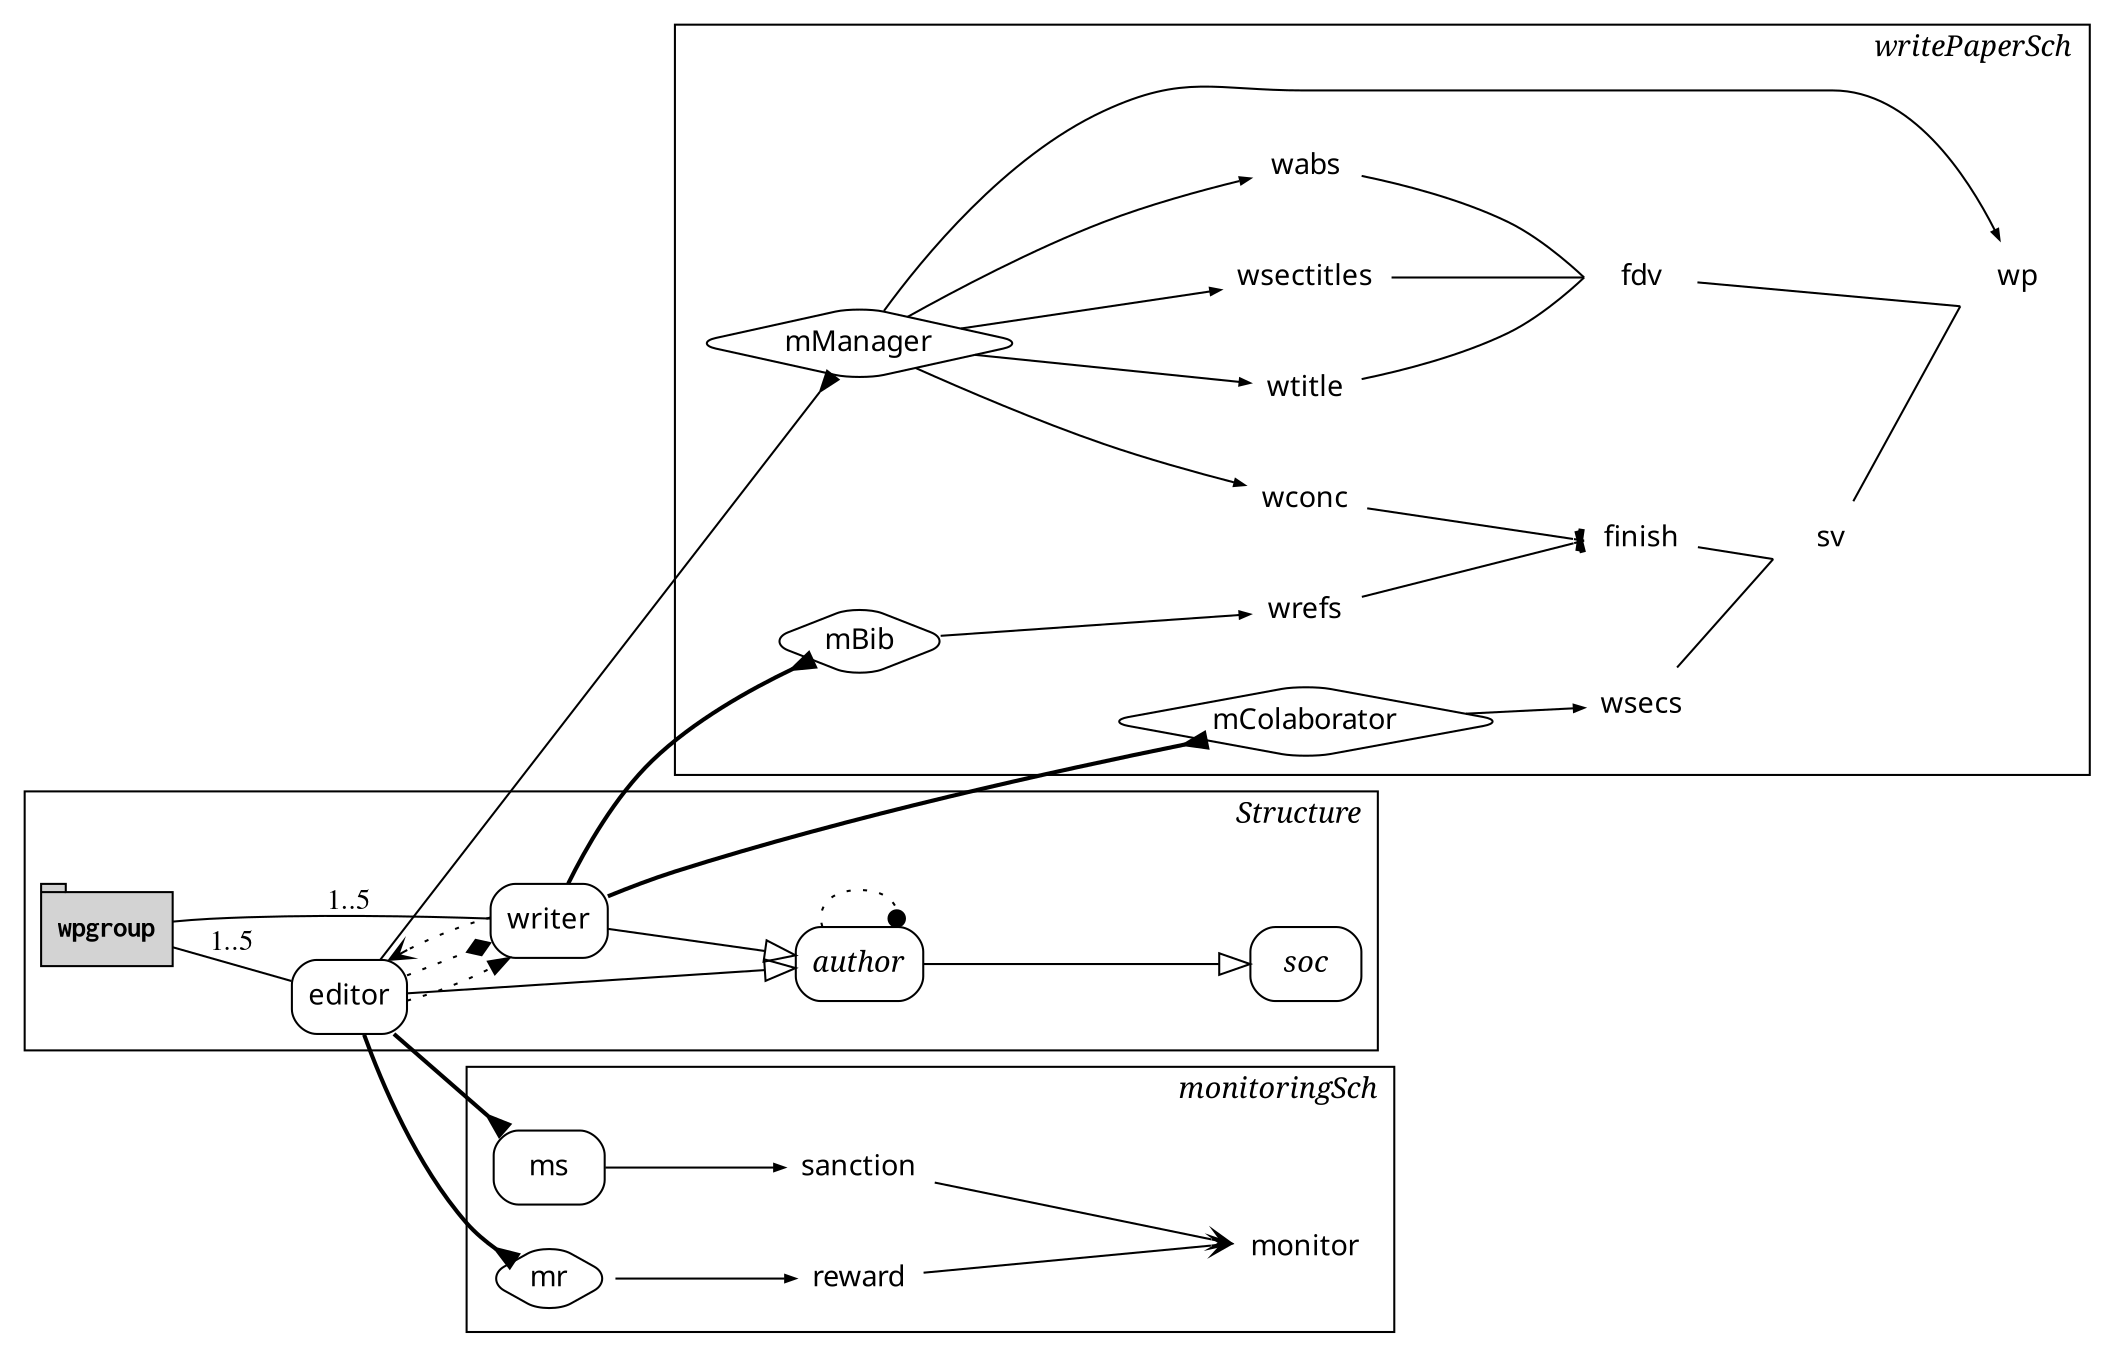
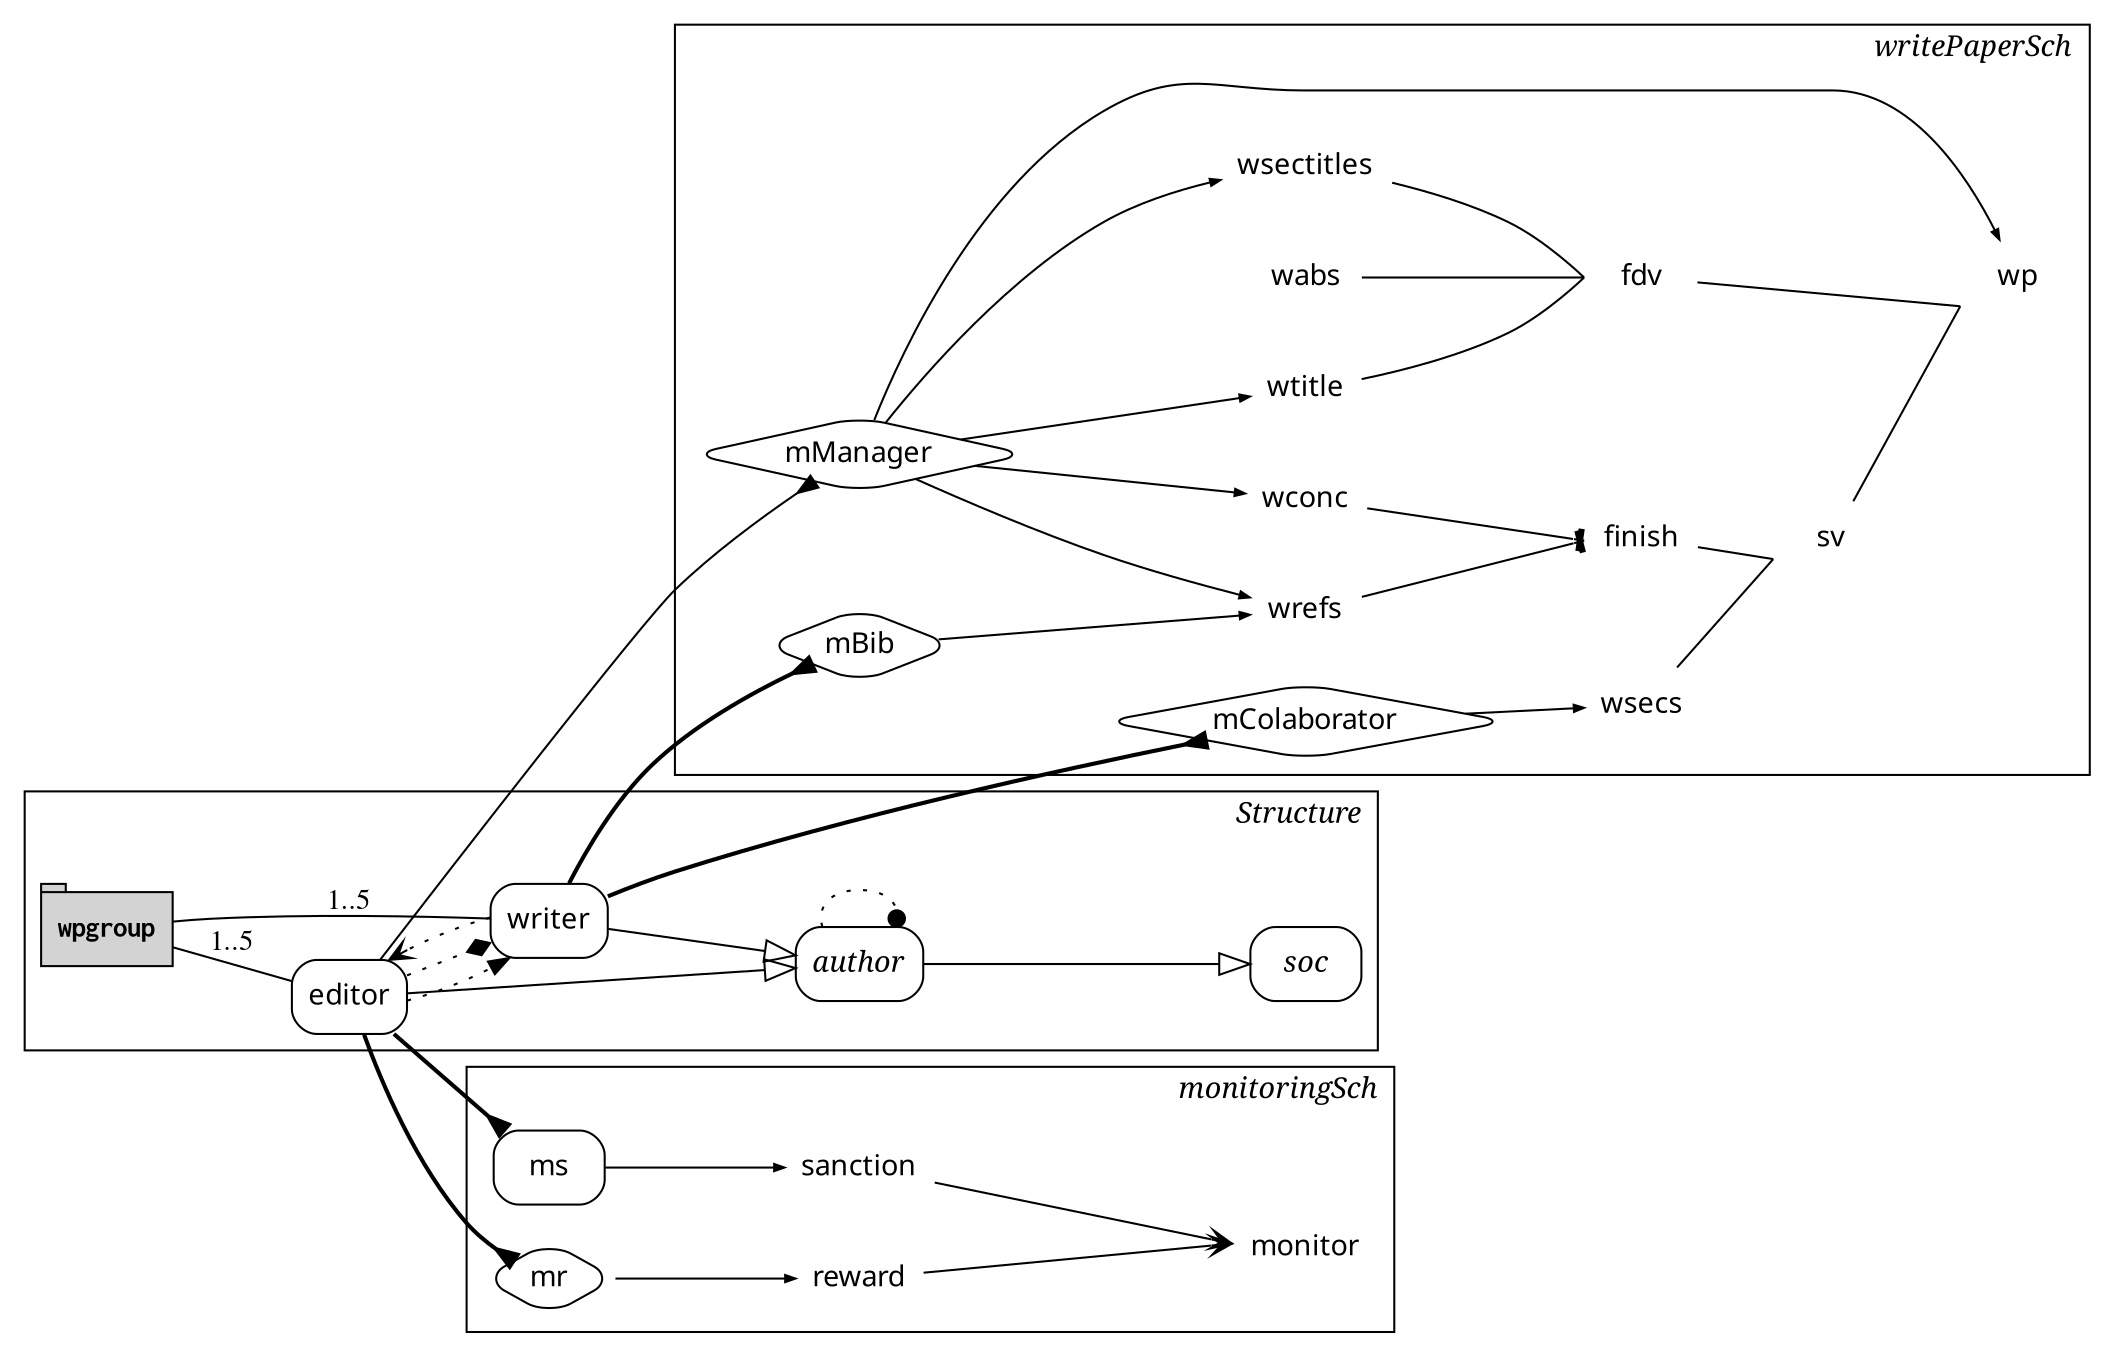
(1069, 236) -> (1075, 545)
